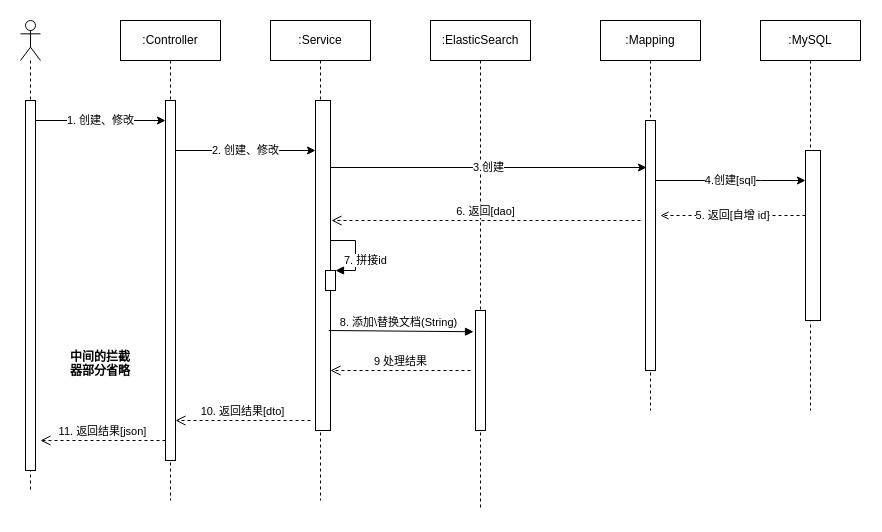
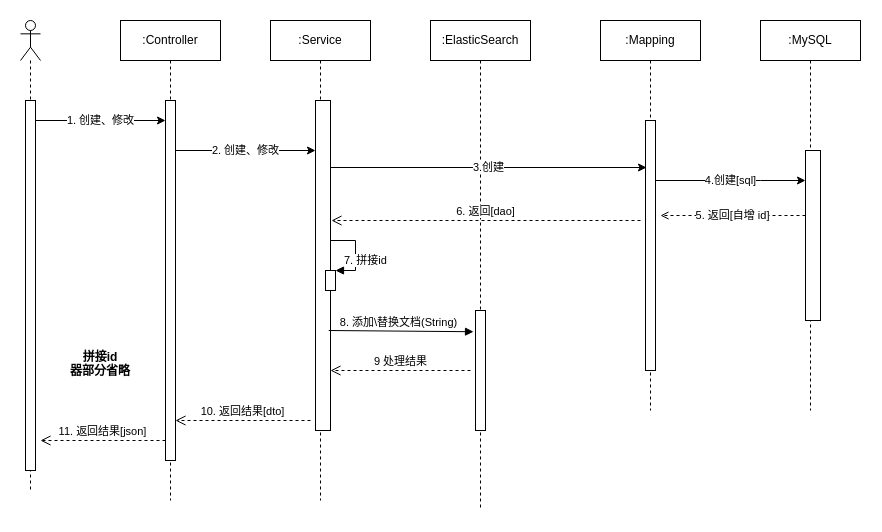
(100, 357) -> (100, 357)
